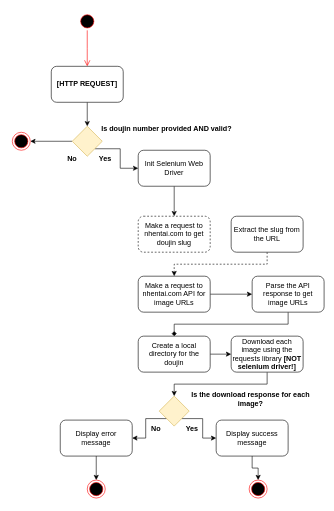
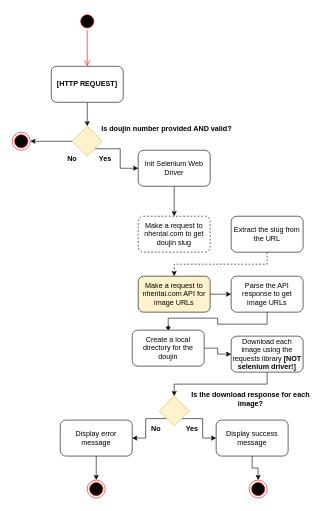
(174, 294) -> (174, 294)
(288, 294) -> (267, 294)
(174, 354) -> (168, 348)
